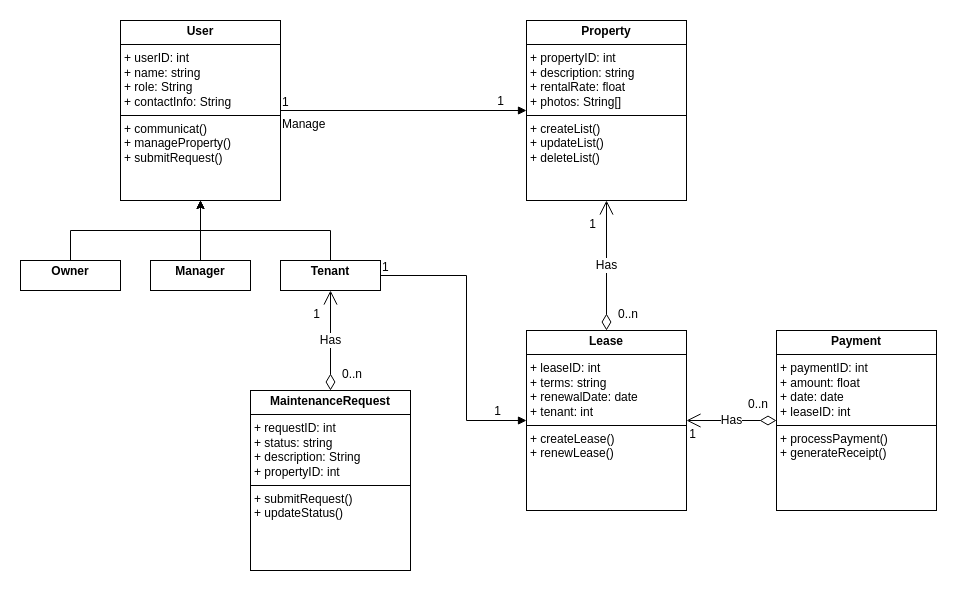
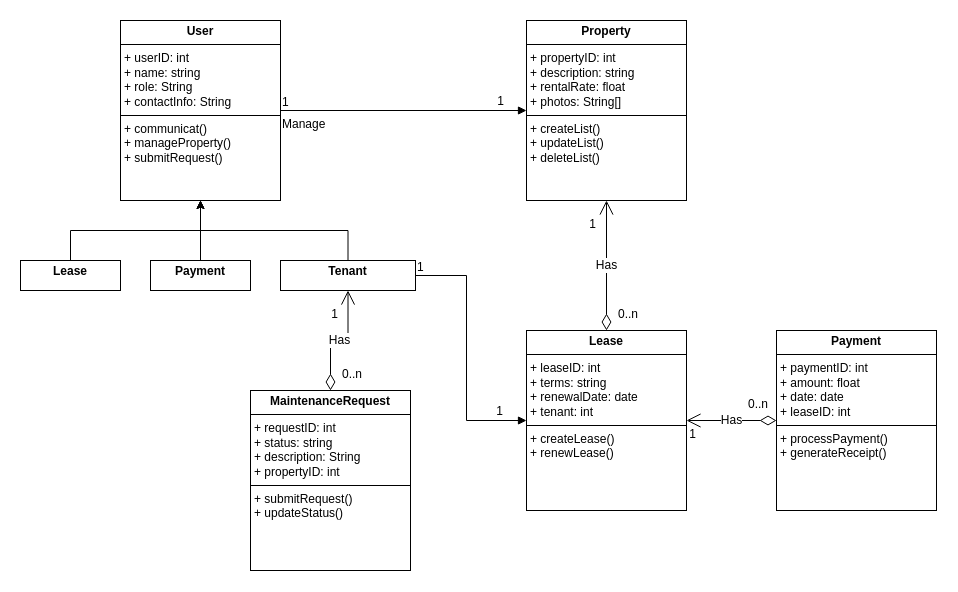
(37, 268) -> (37, 268)
(174, 268) -> (174, 268)
(331, 276) -> (348, 276)
